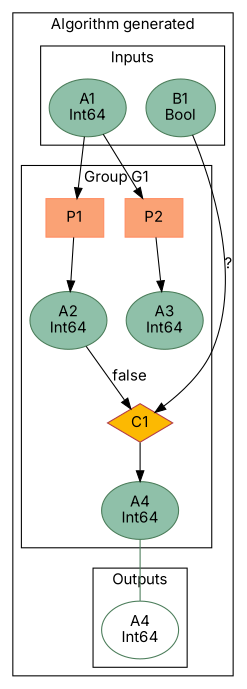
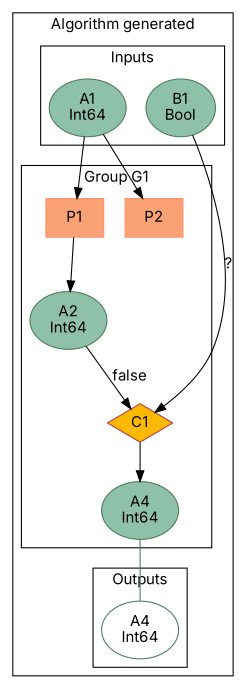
(165, 320) -> none
